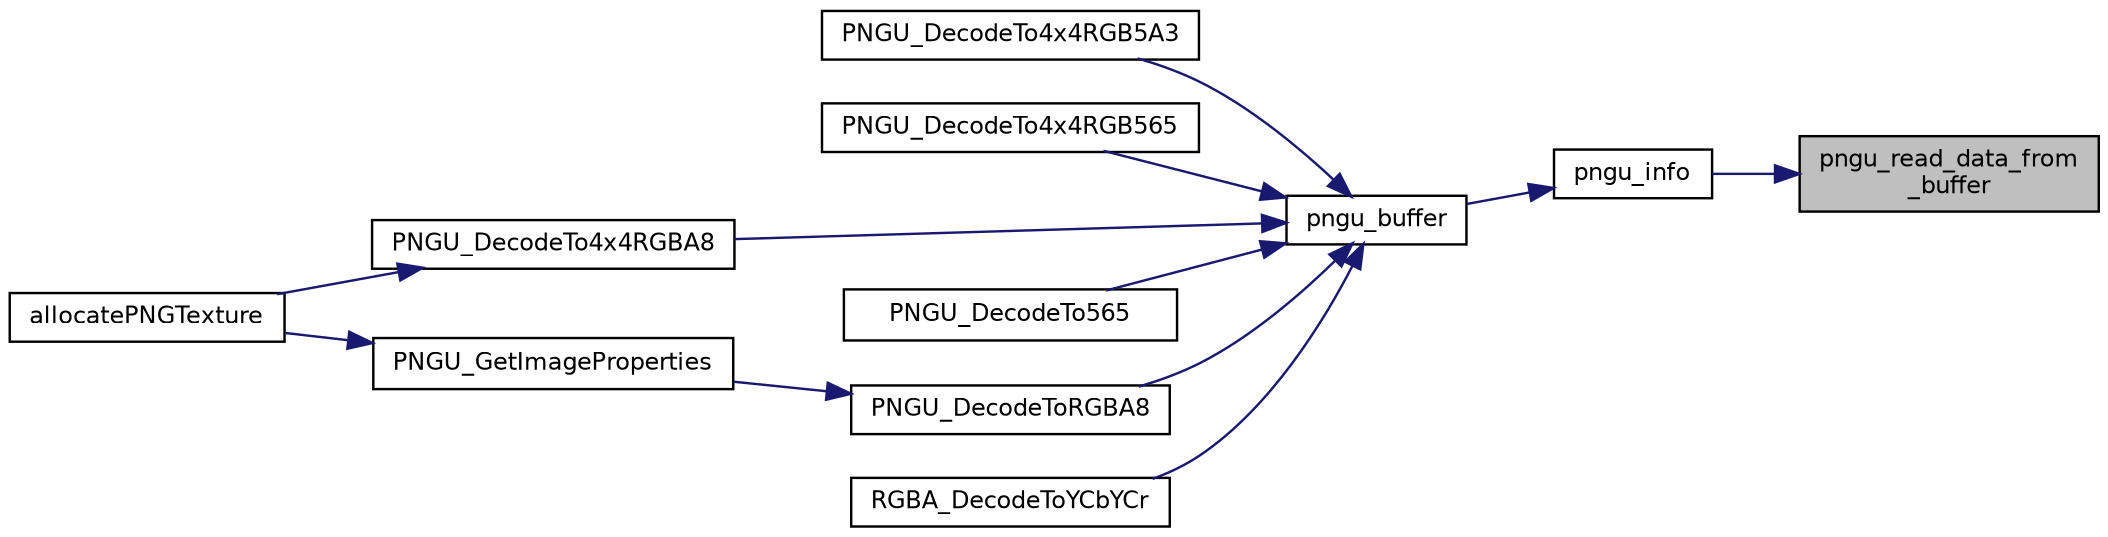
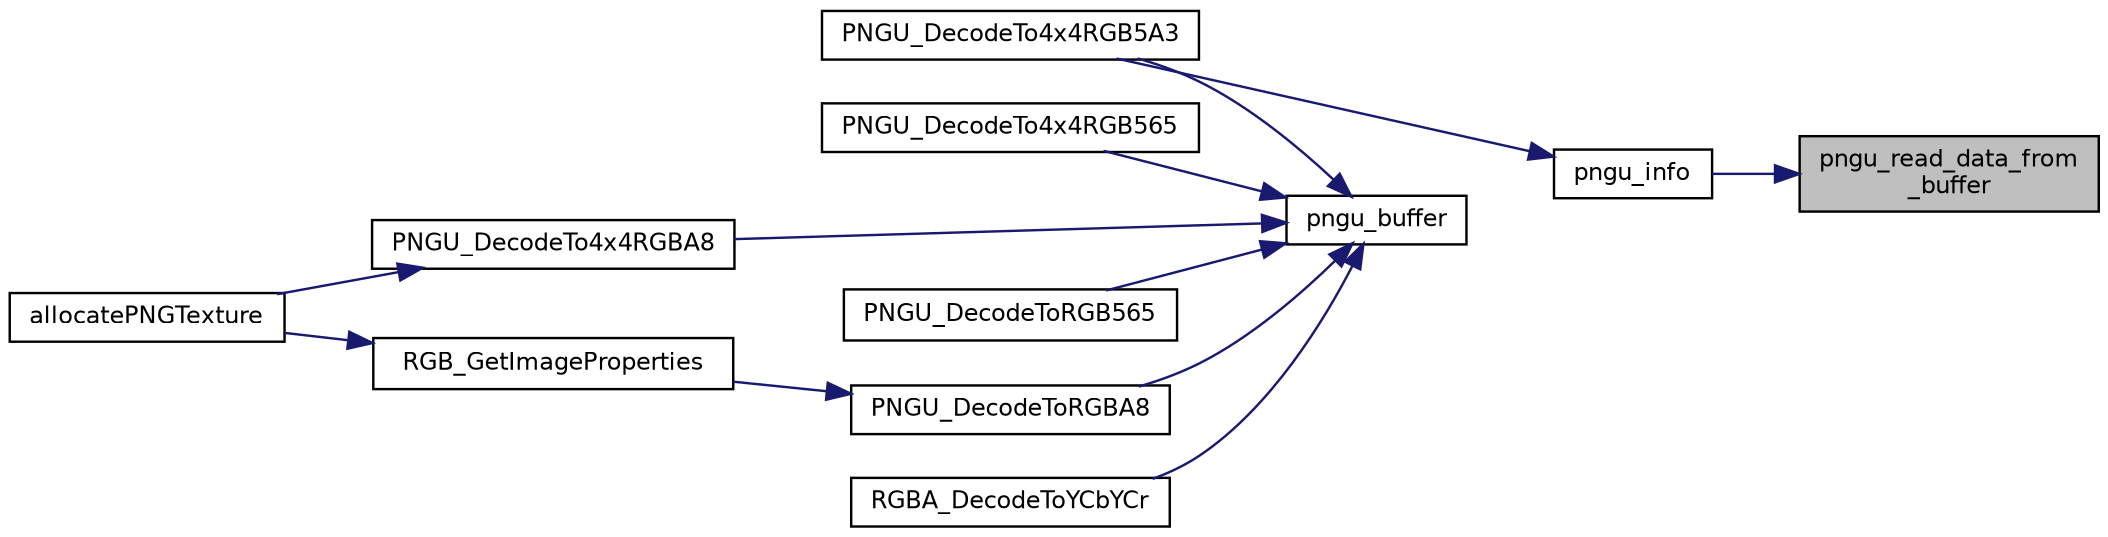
(1498, 198) -> (1323, 105)
(1010, 315) -> (1010, 315)
(553, 364) -> (553, 364)
